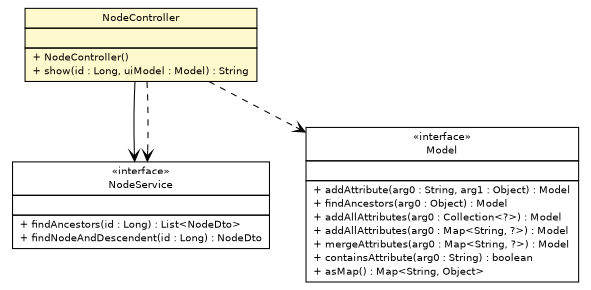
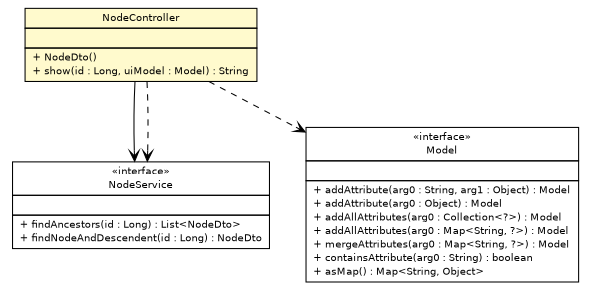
(81, 57) -> (65, 57)
(411, 204) -> (408, 204)
